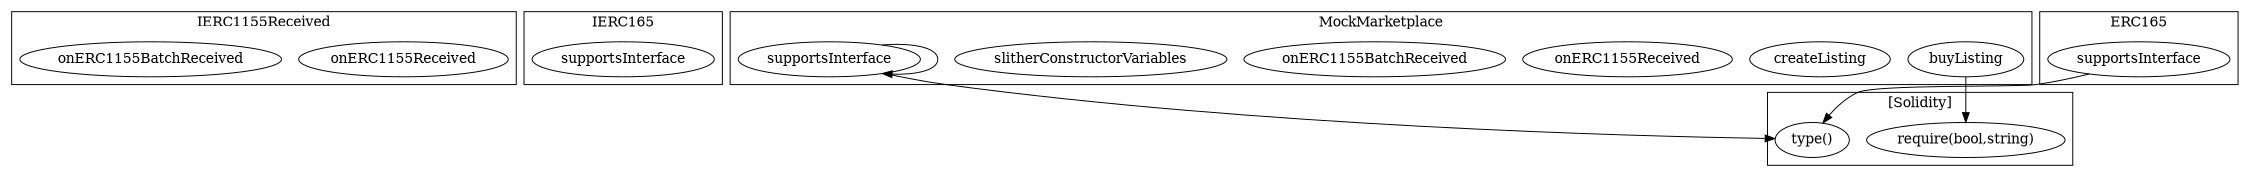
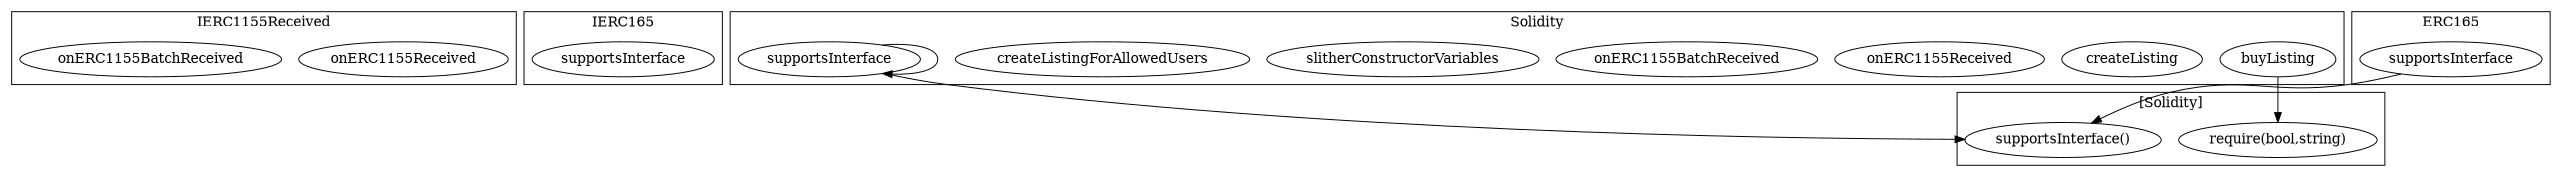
(1381, 23) -> (1537, 23)
none -> (1102, 59)
(1812, 140) -> (2063, 140)
